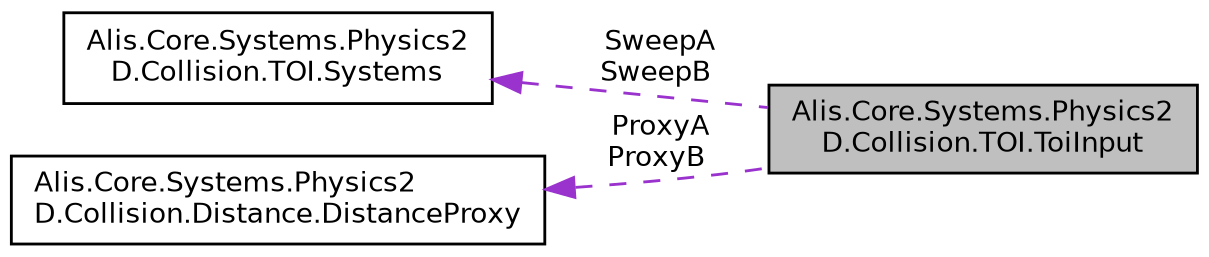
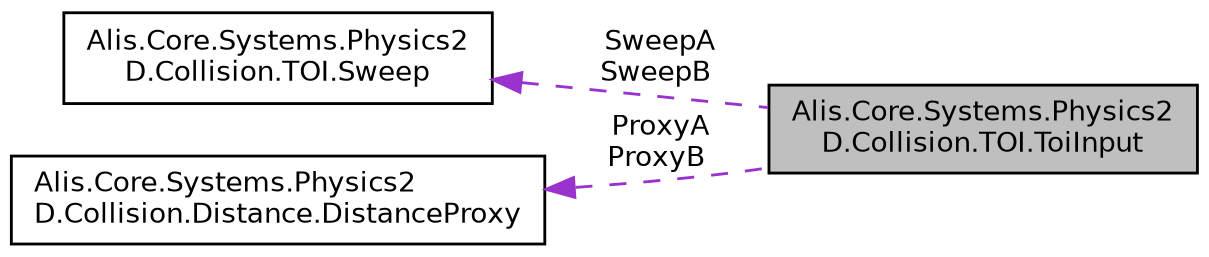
(278, 58) -> (278, 58)
